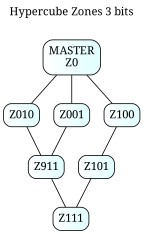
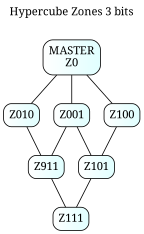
none -> (84, 141)
